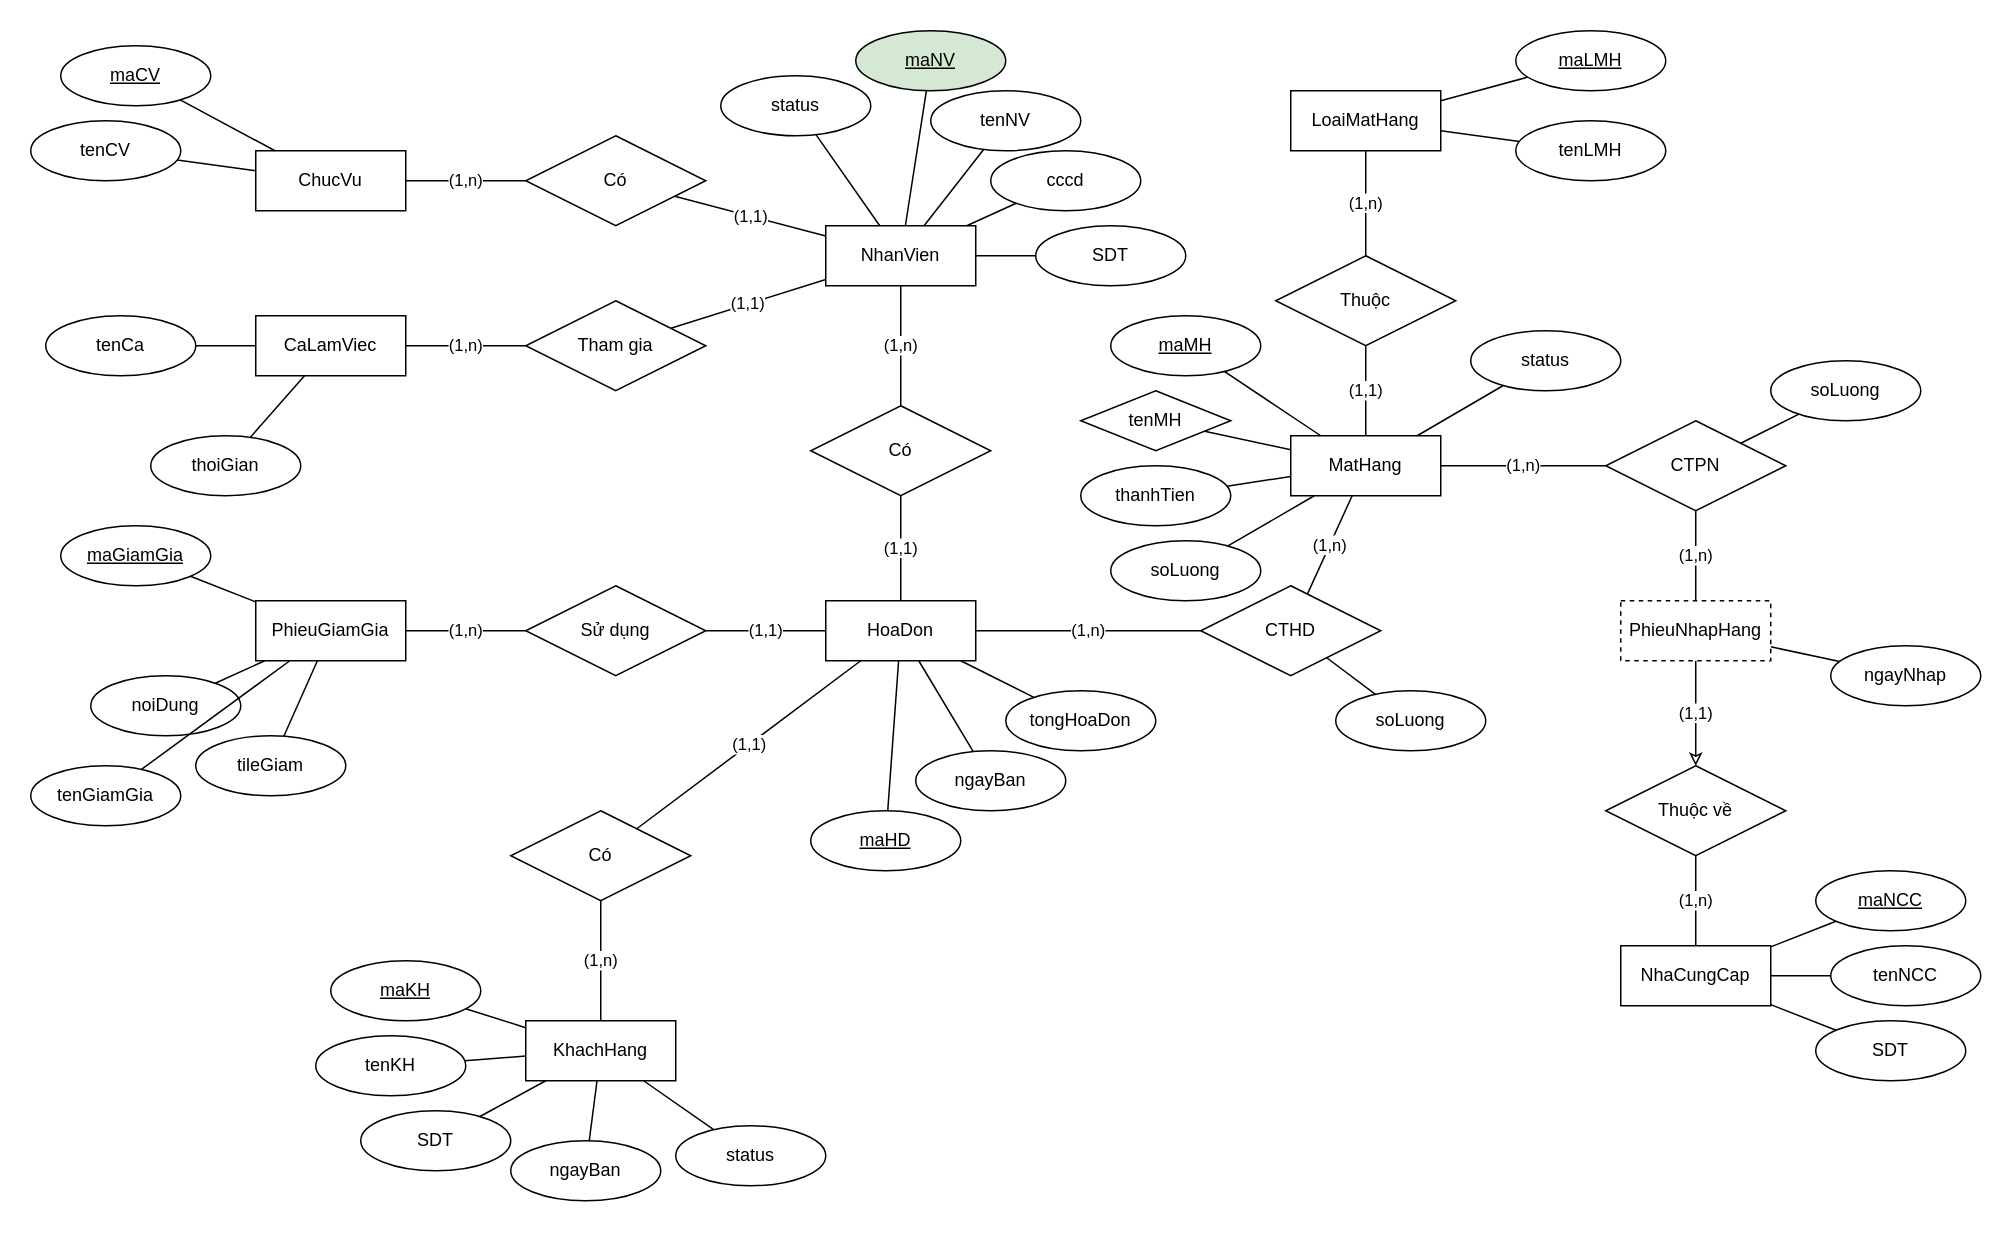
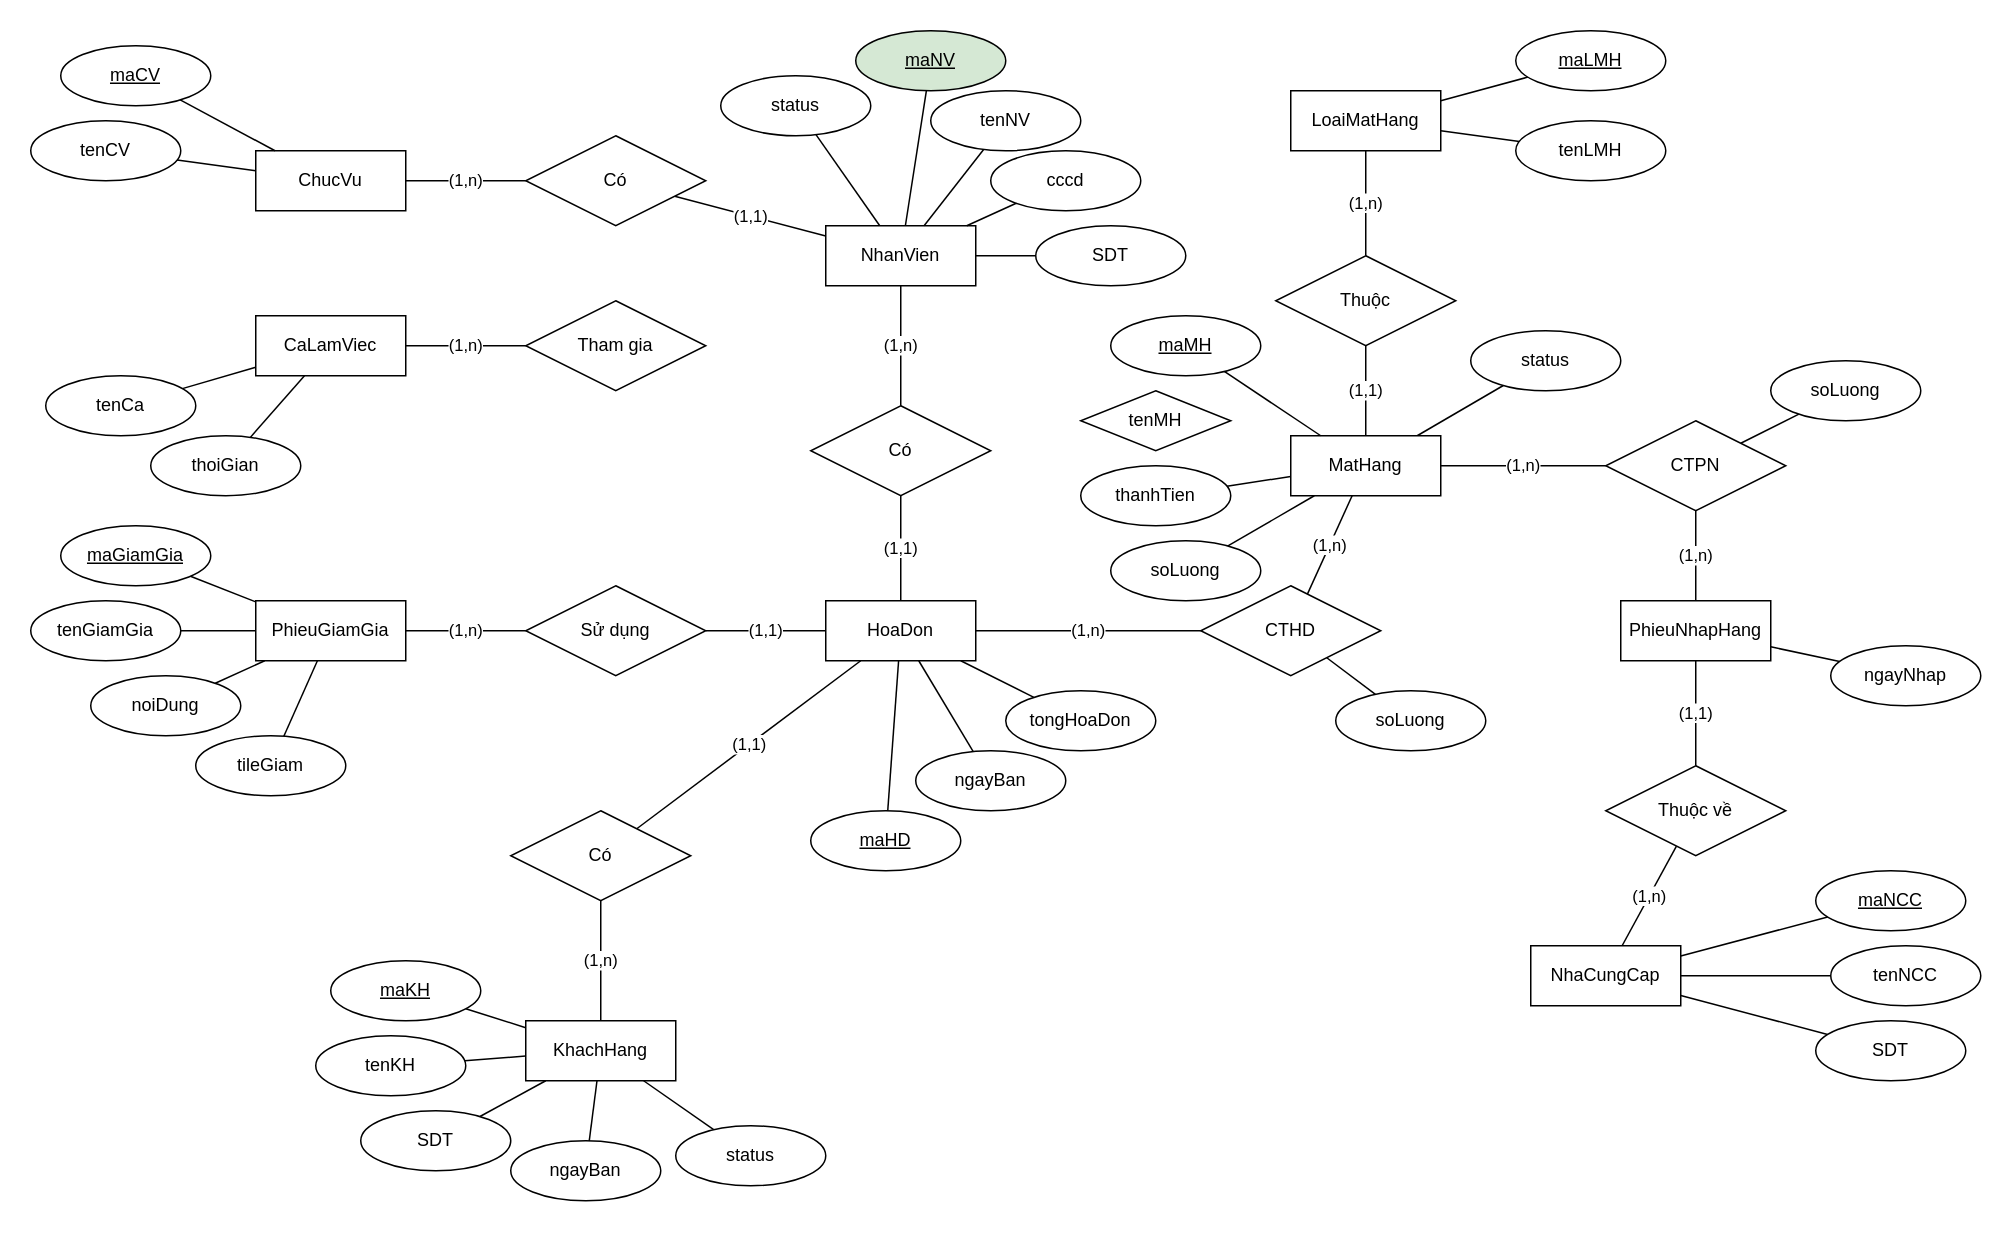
(745, 305) -> none
(121, 346) -> (121, 406)
(1248, 440) -> none
(1696, 631) -> (1696, 631)
(1696, 754) -> (1696, 758)
(106, 796) -> (106, 631)
(1696, 976) -> (1606, 976)
